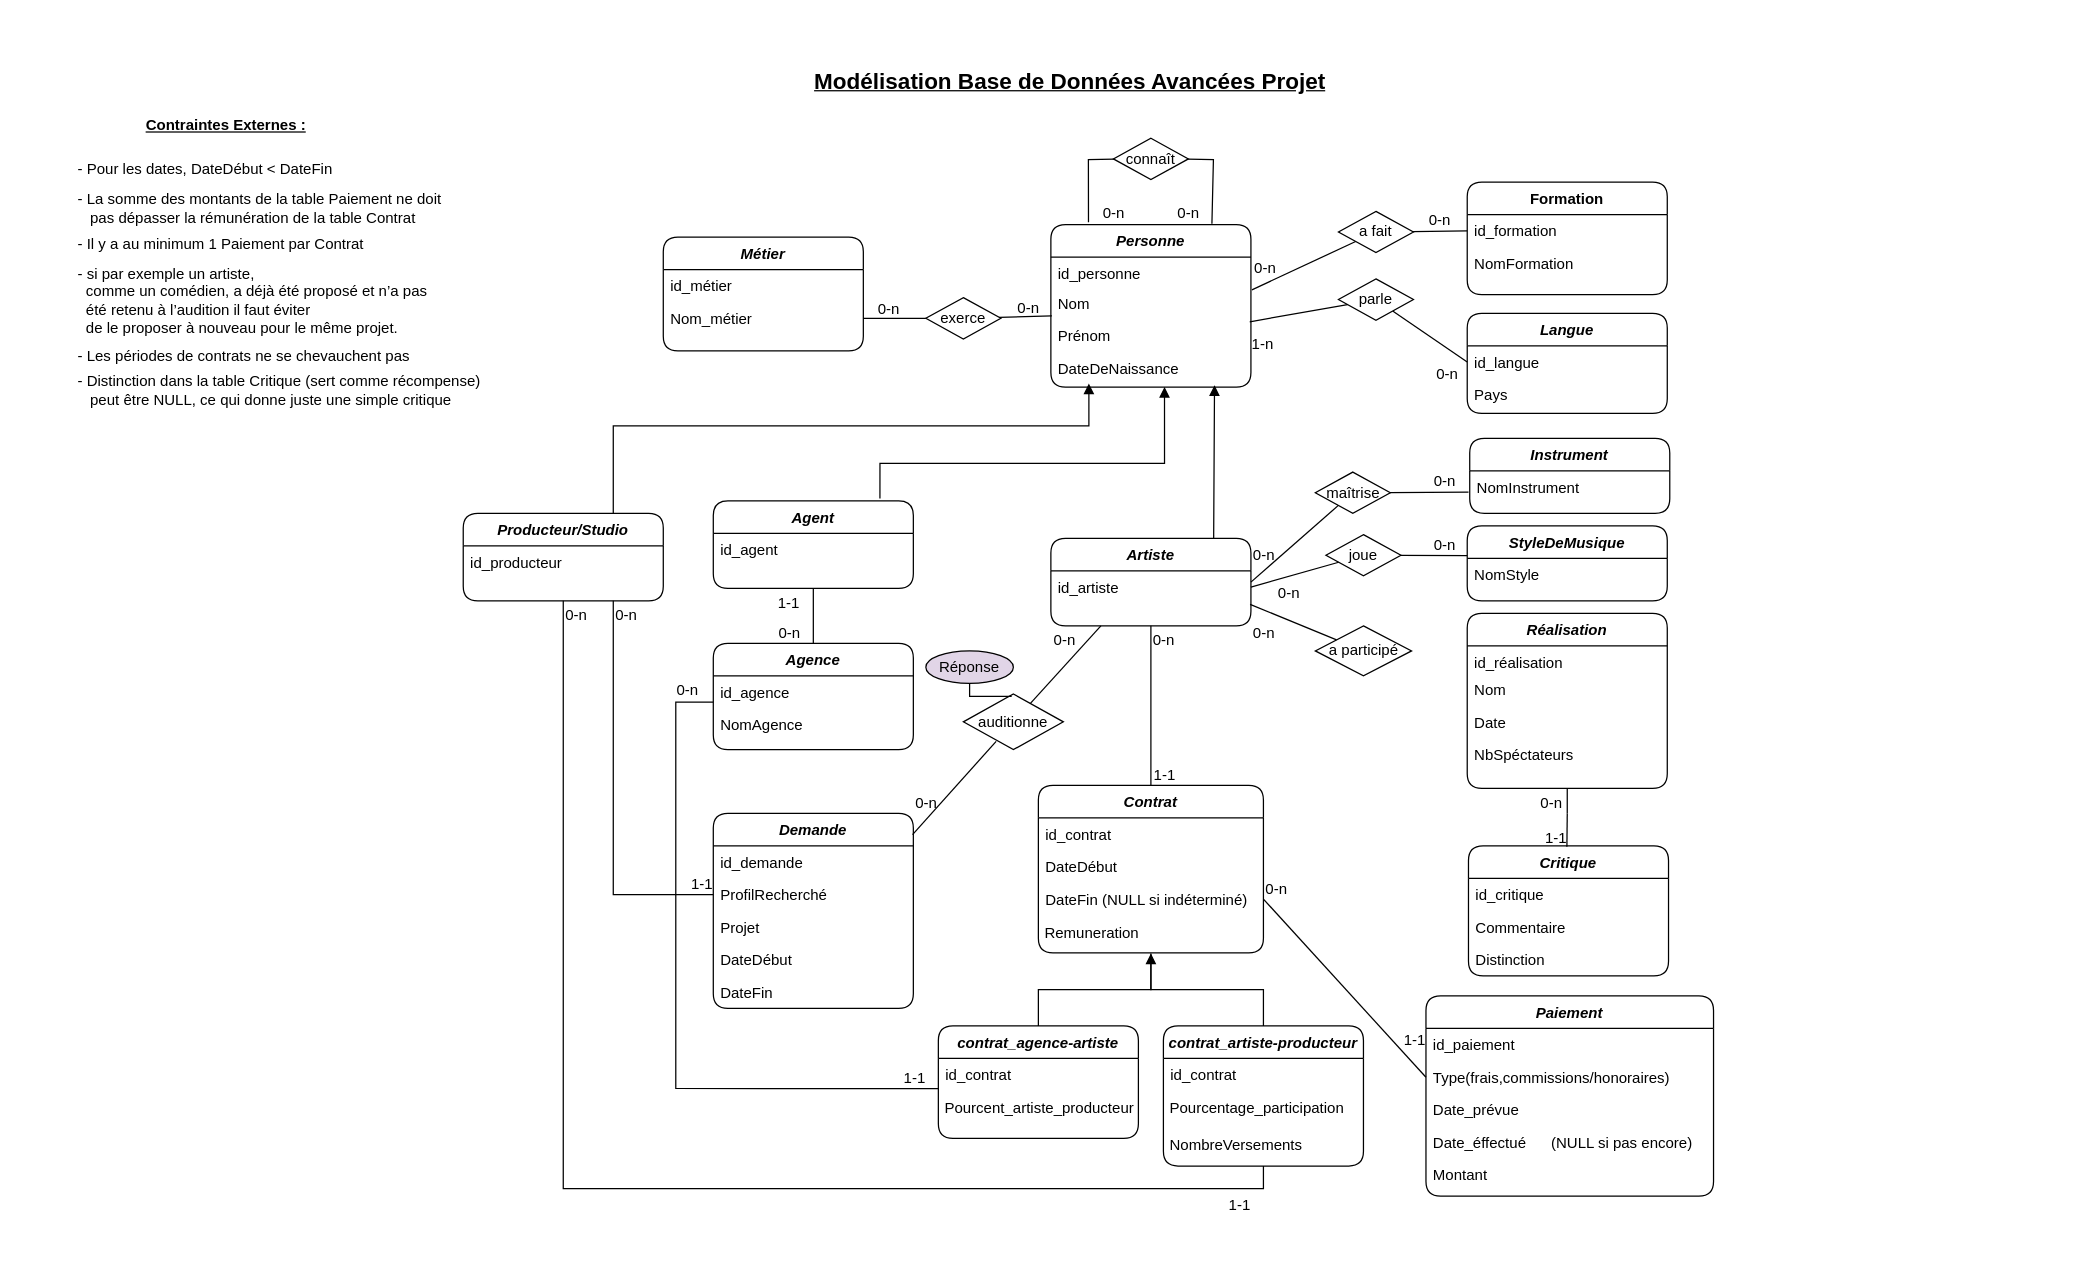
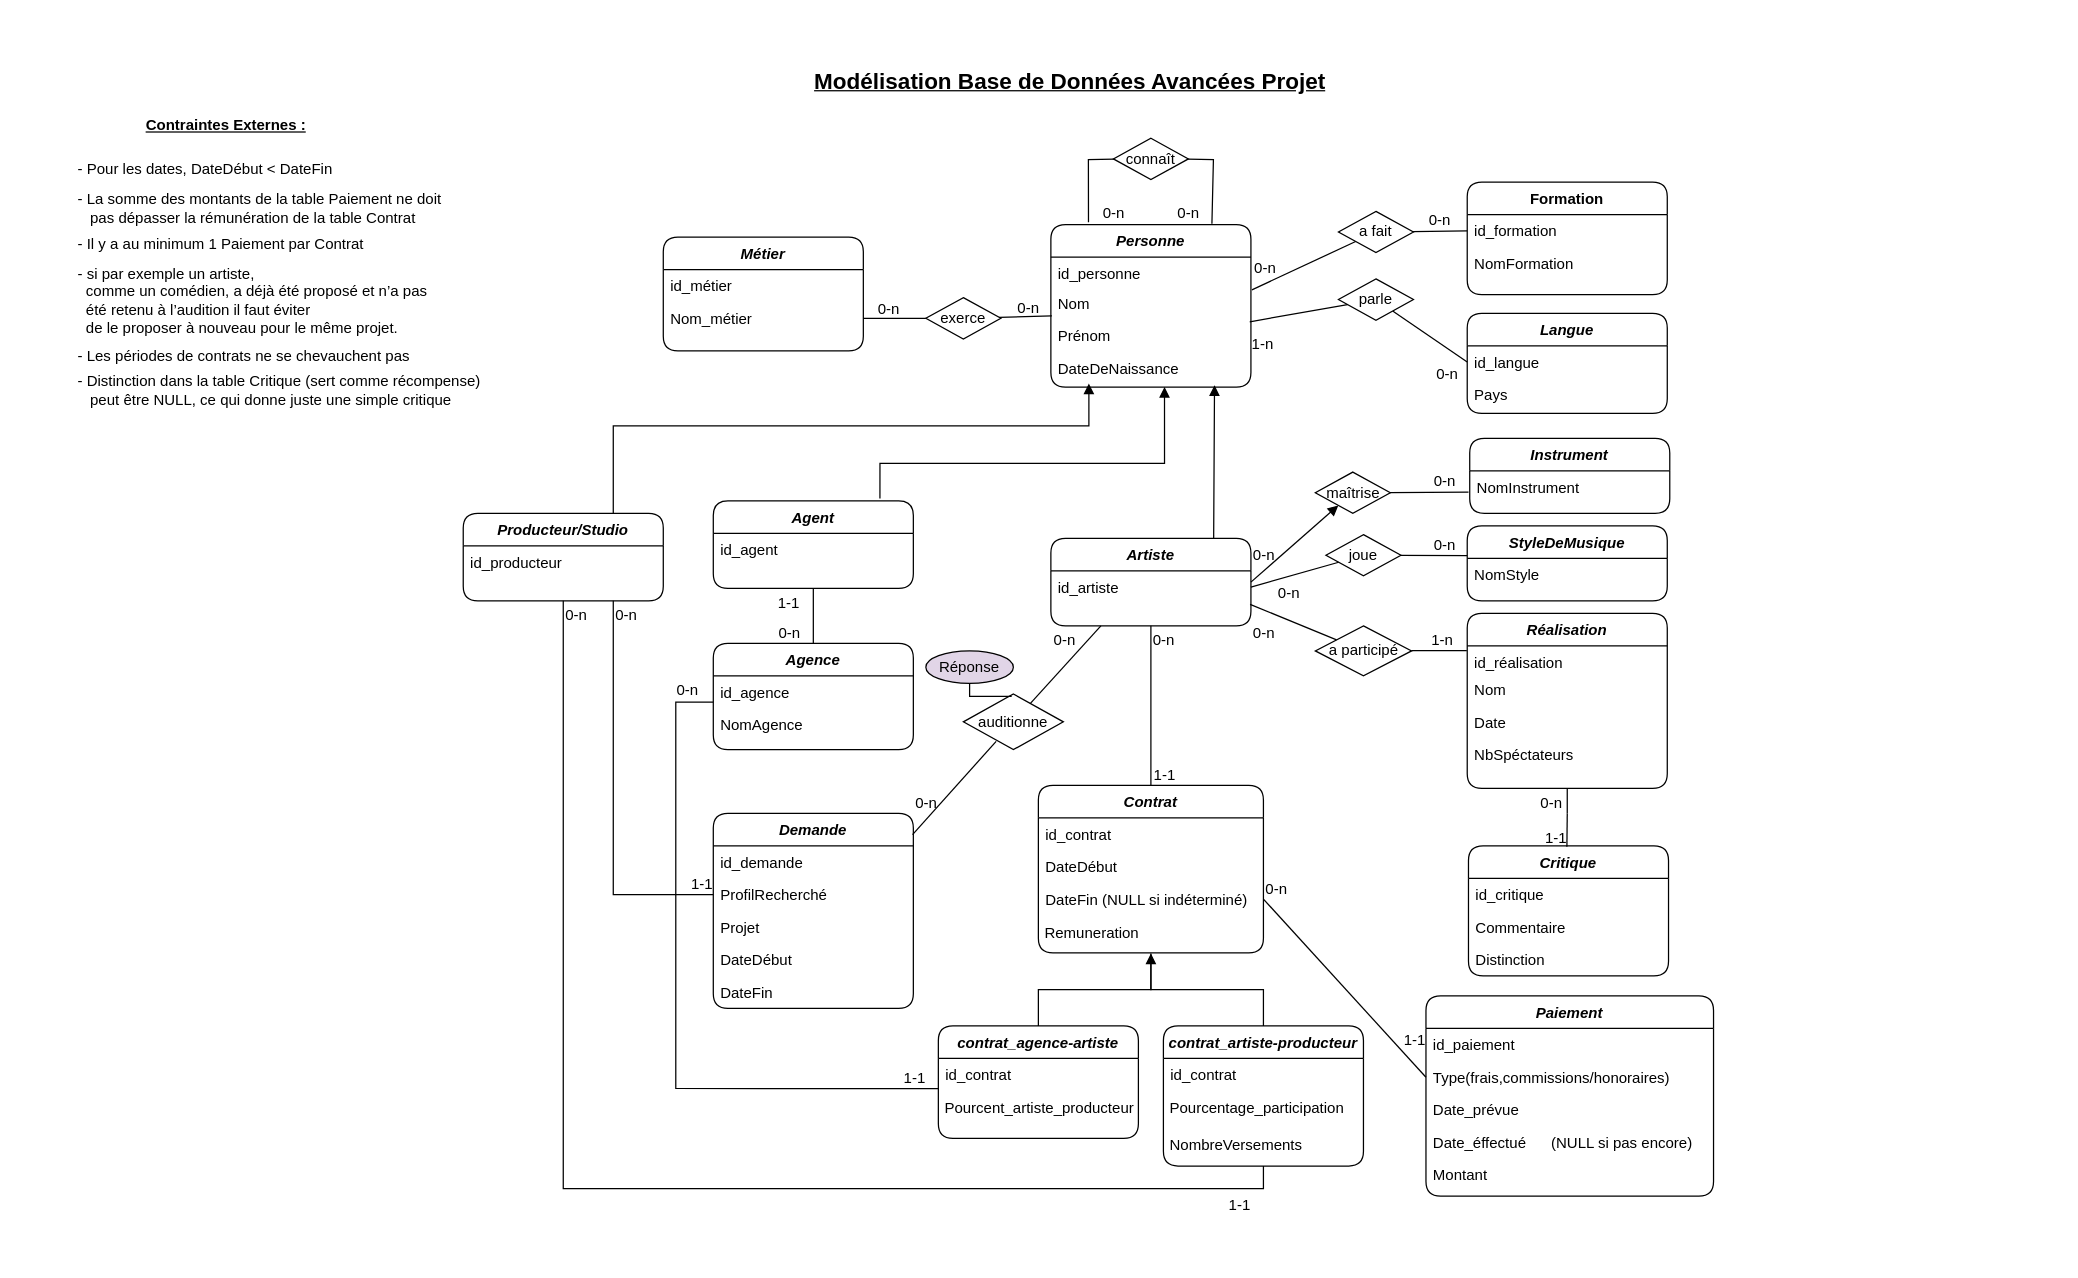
(1333, 510) -> (1330, 513)
none -> (1437, 650)
